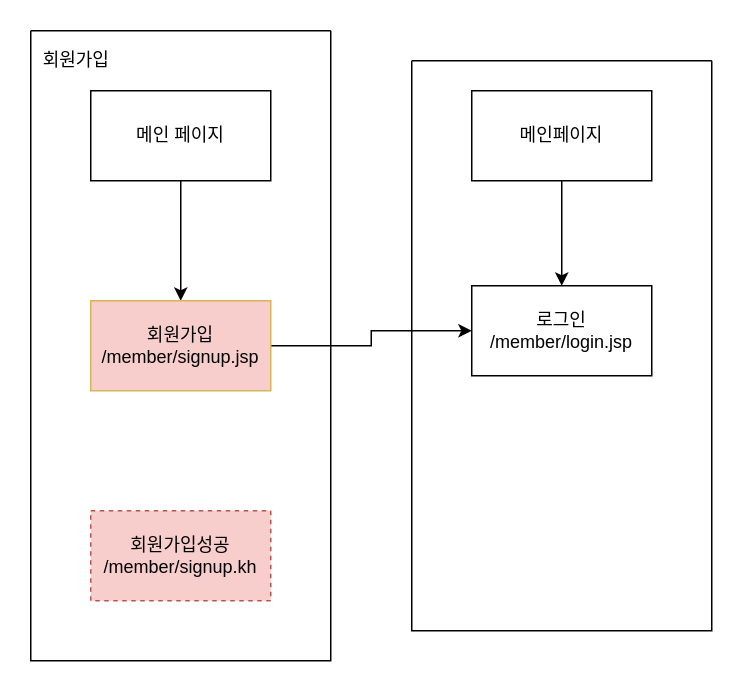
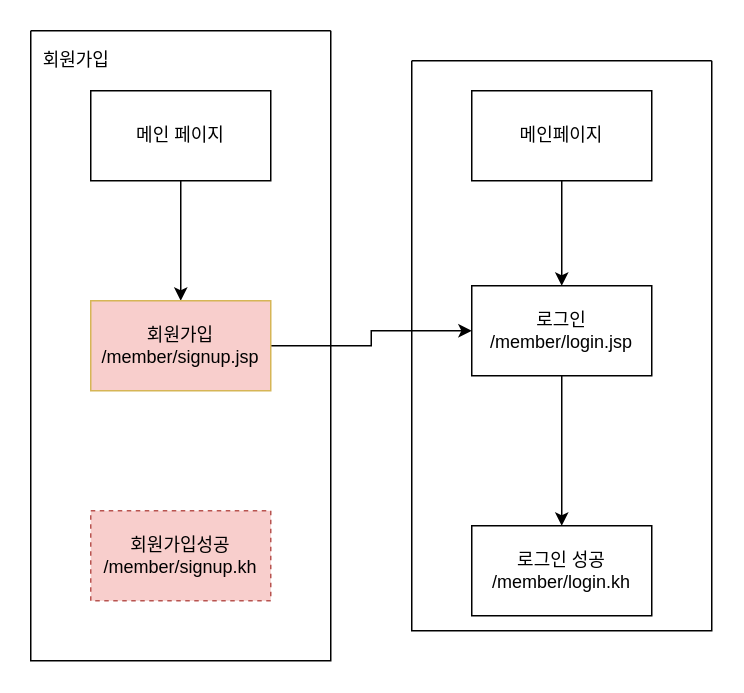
none -> (562, 446)
none -> (562, 571)
